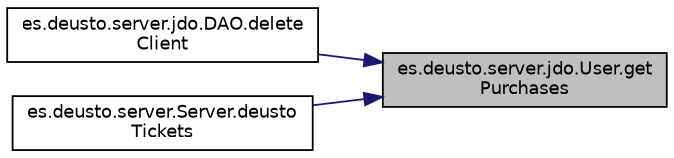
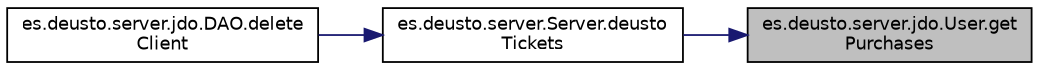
(341, 57) -> (341, 35)
